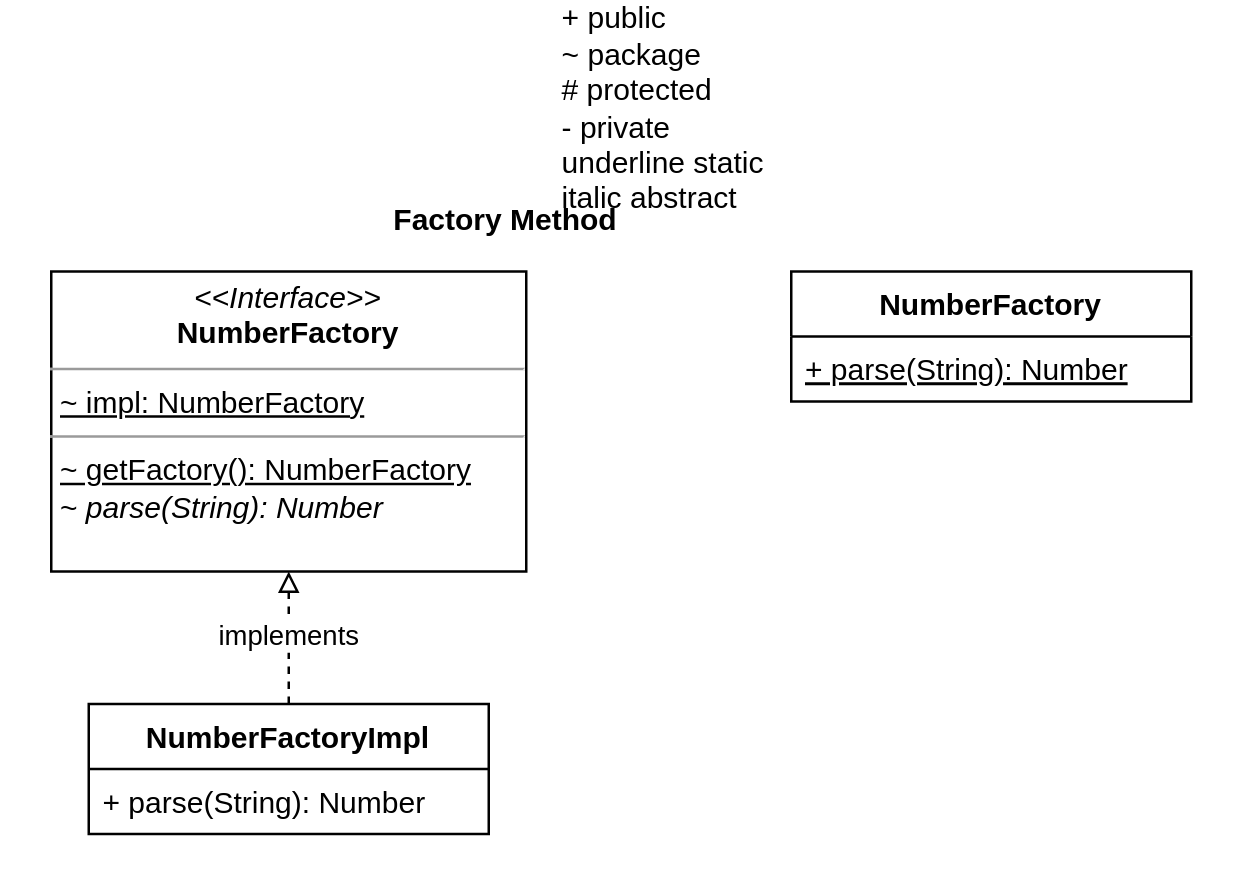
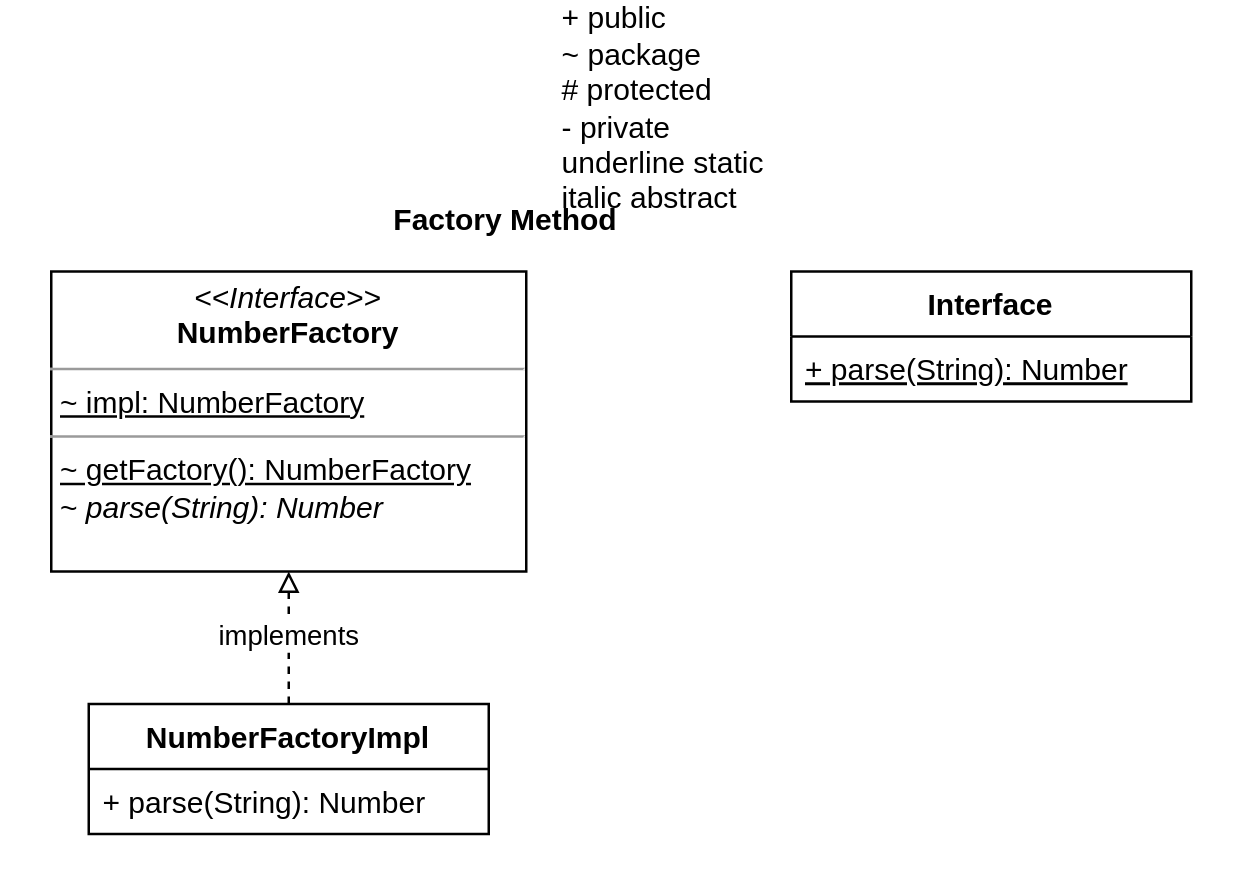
(990, 305) -> (990, 305)
